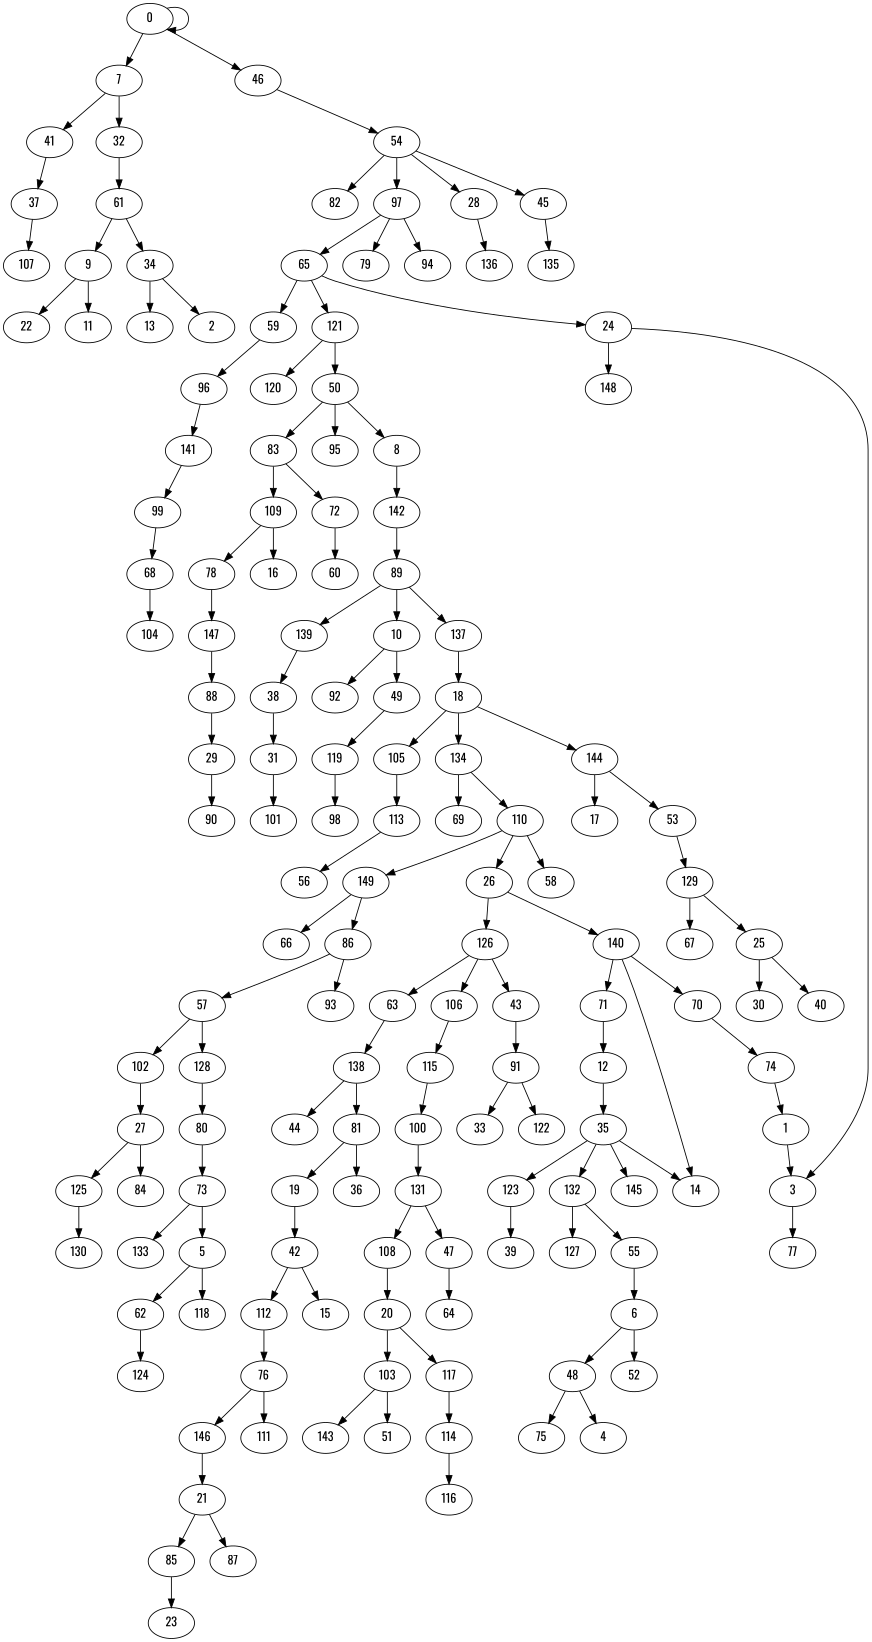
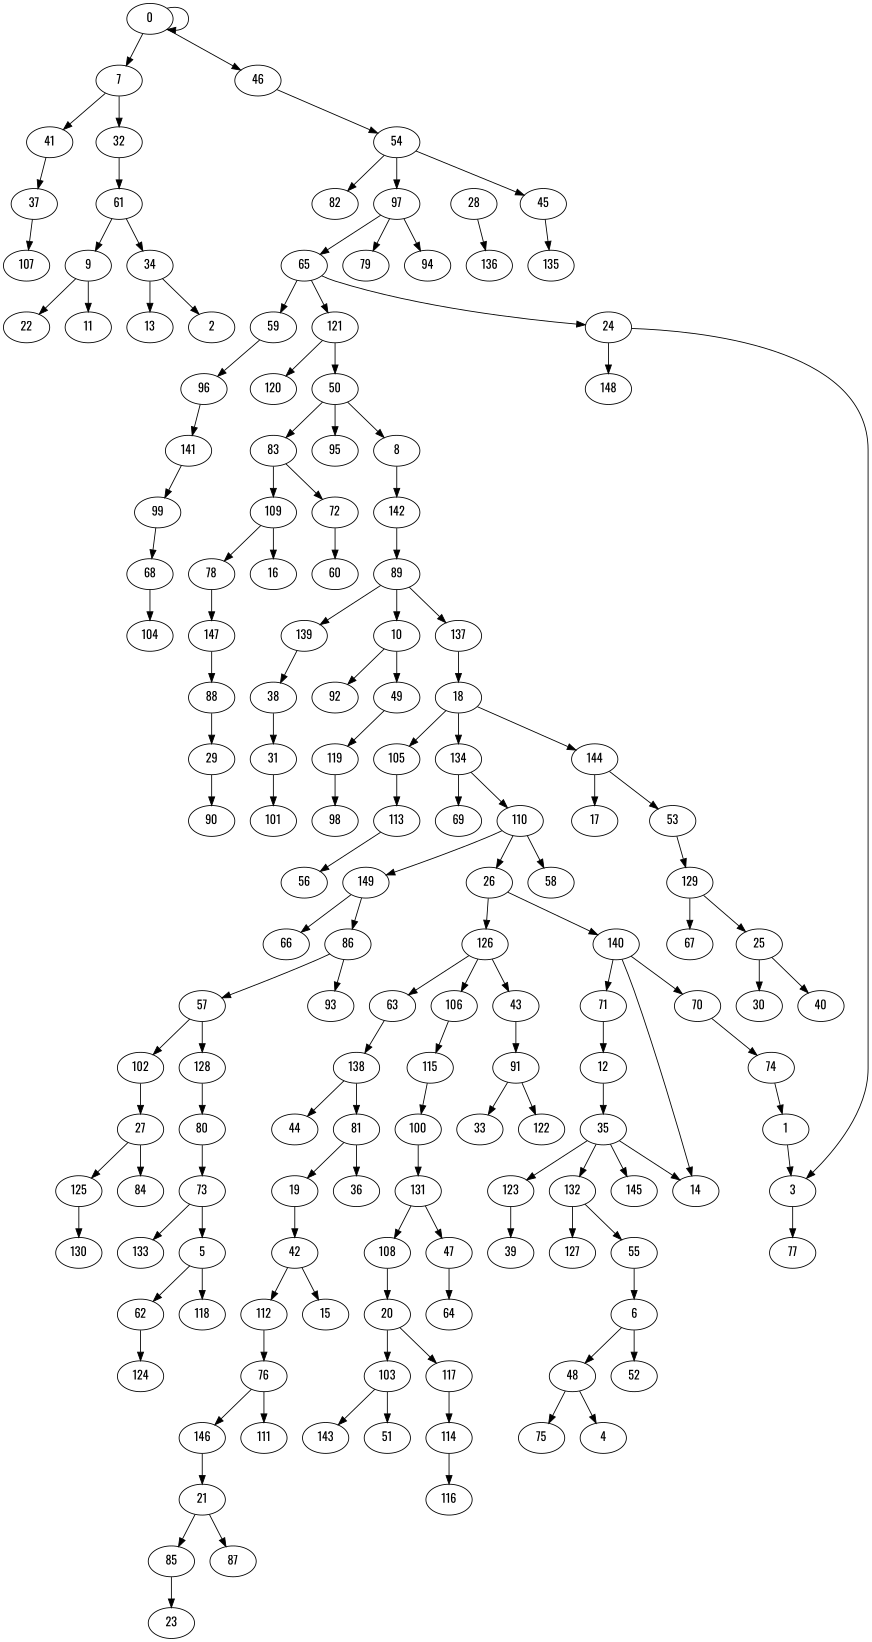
(432, 170) -> none
